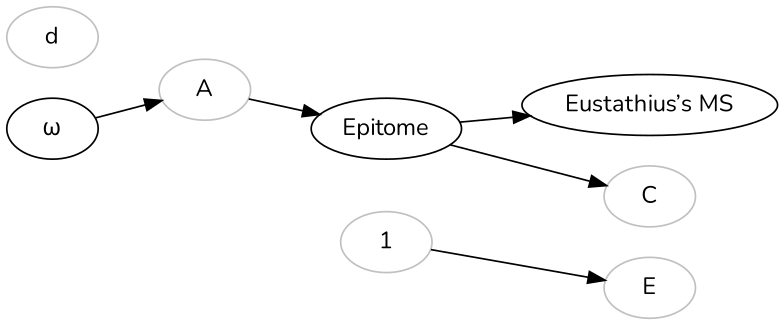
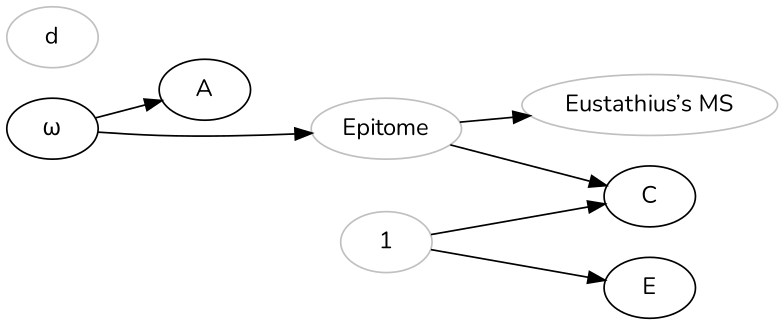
(205, 90) -> (205, 90)
(276, 105) -> (196, 136)
(650, 105) -> (650, 105)
(386, 129) -> (386, 129)
(650, 196) -> (650, 196)
none -> (510, 221)
(650, 288) -> (650, 288)
